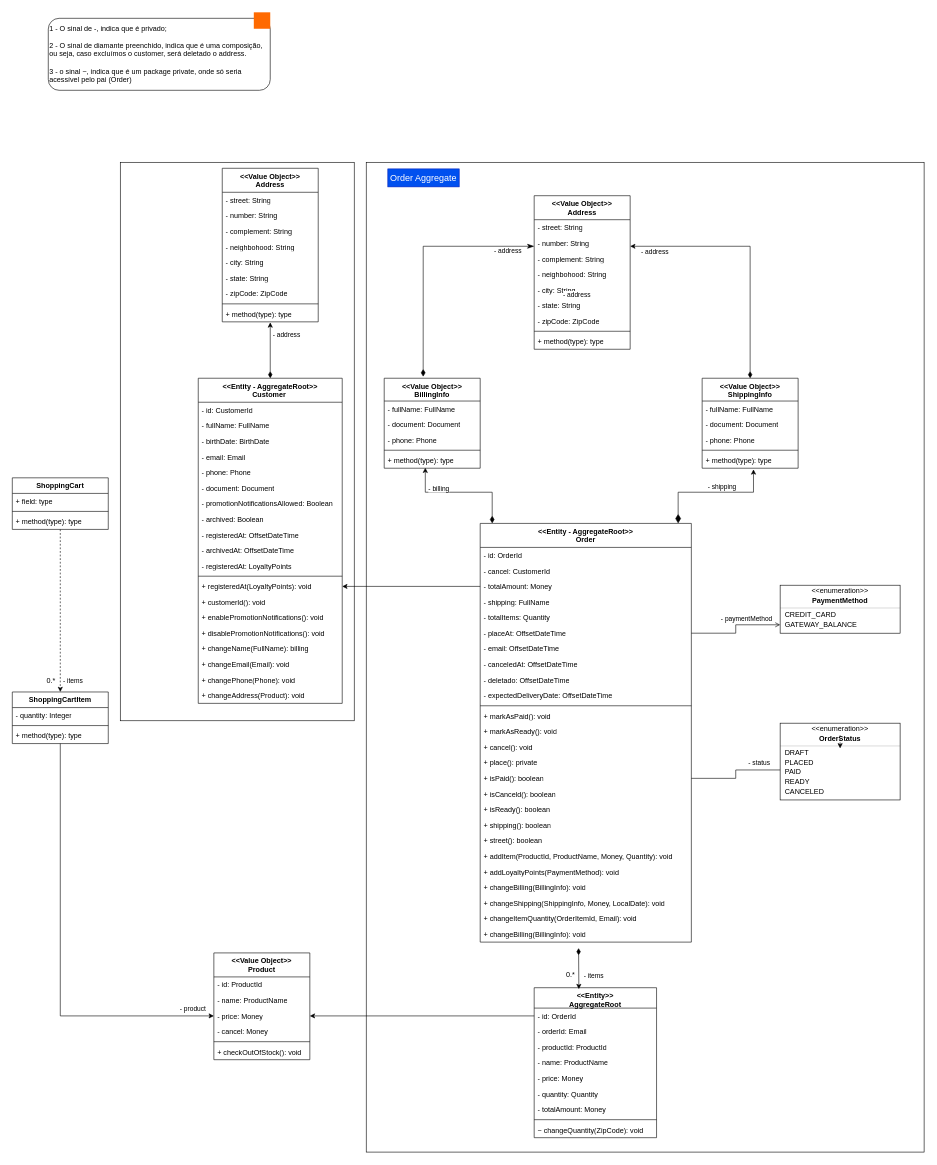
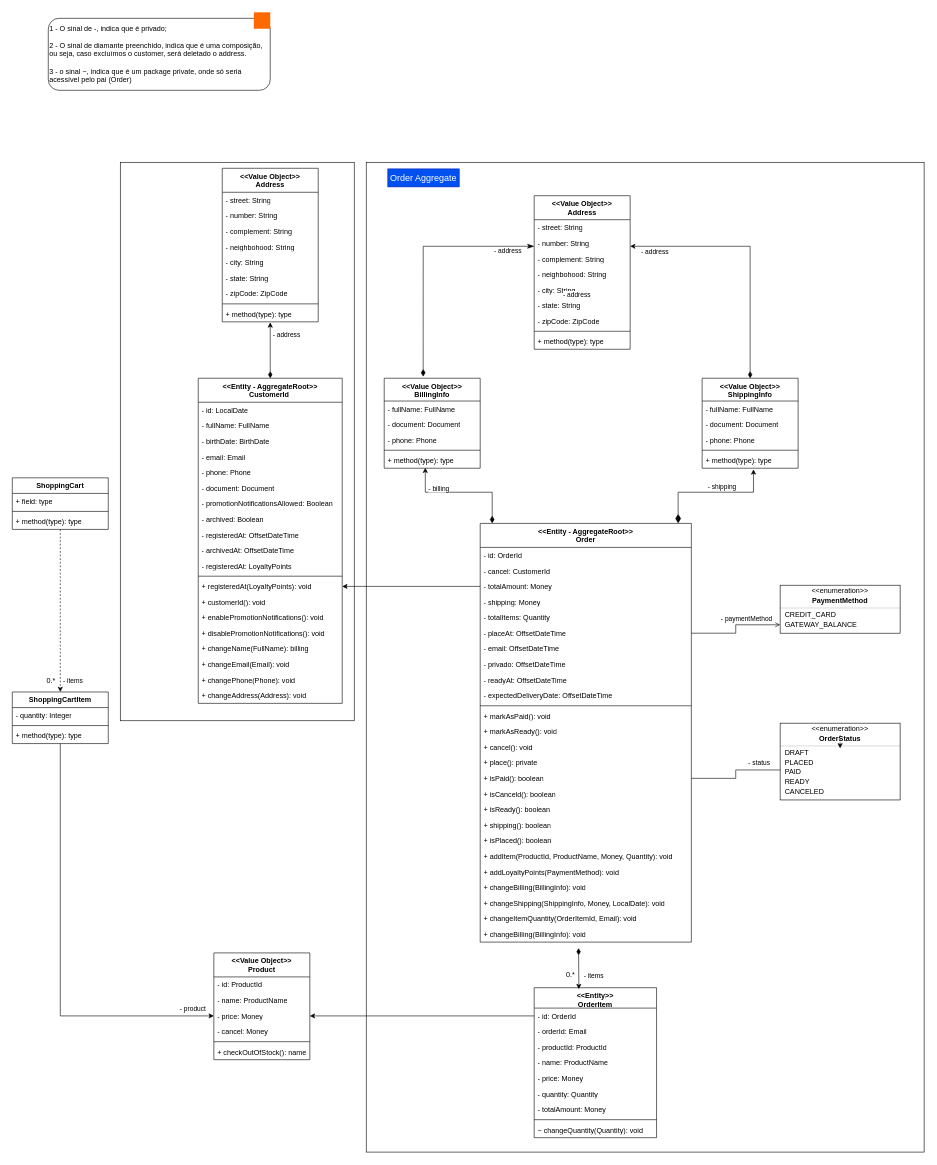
(270, 391) -> (270, 391)
(230, 411) -> (227, 411)
(518, 603) -> (513, 603)
(536, 665) -> (530, 665)
(532, 681) -> (531, 681)
(259, 696) -> (259, 696)
(518, 842) -> (521, 842)
(596, 1001) -> (596, 1001)
(263, 1057) -> (263, 1057)
(595, 1131) -> (596, 1135)
